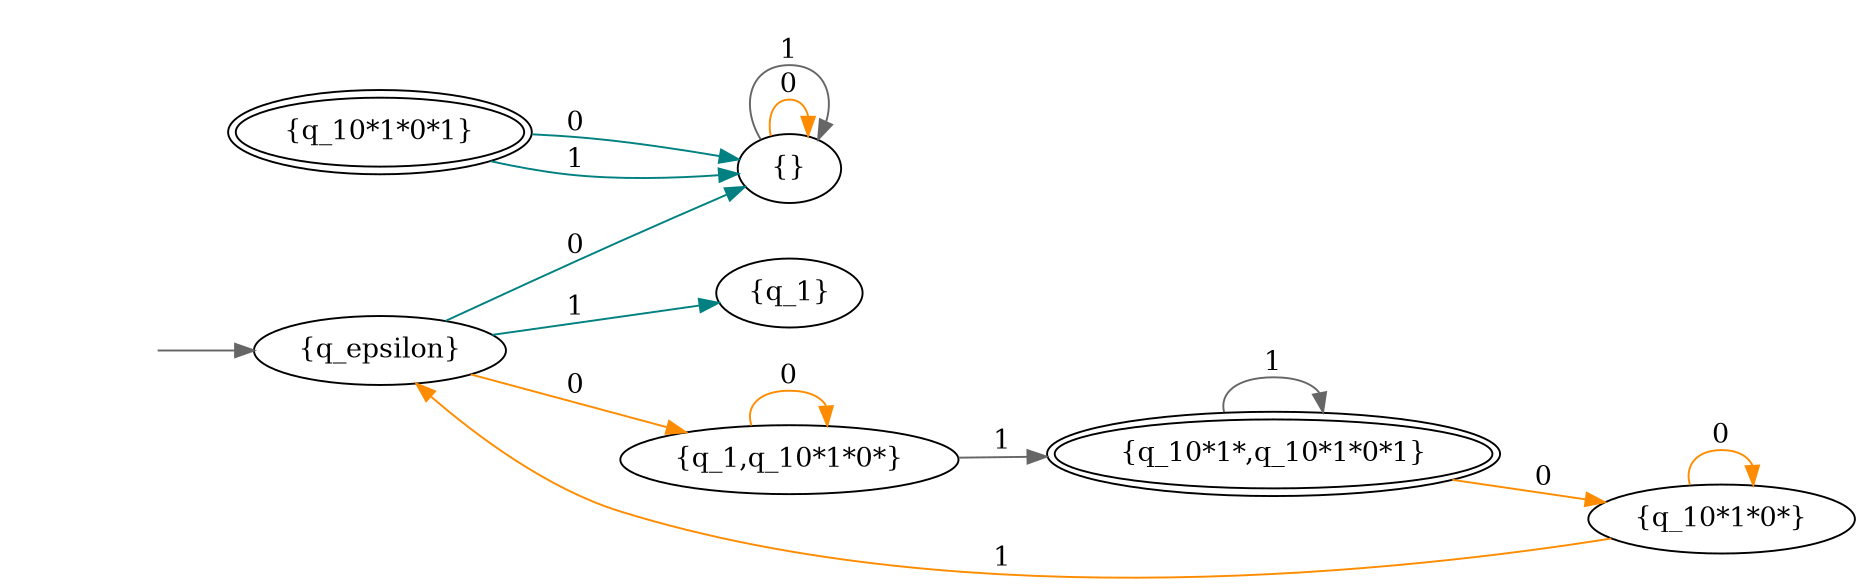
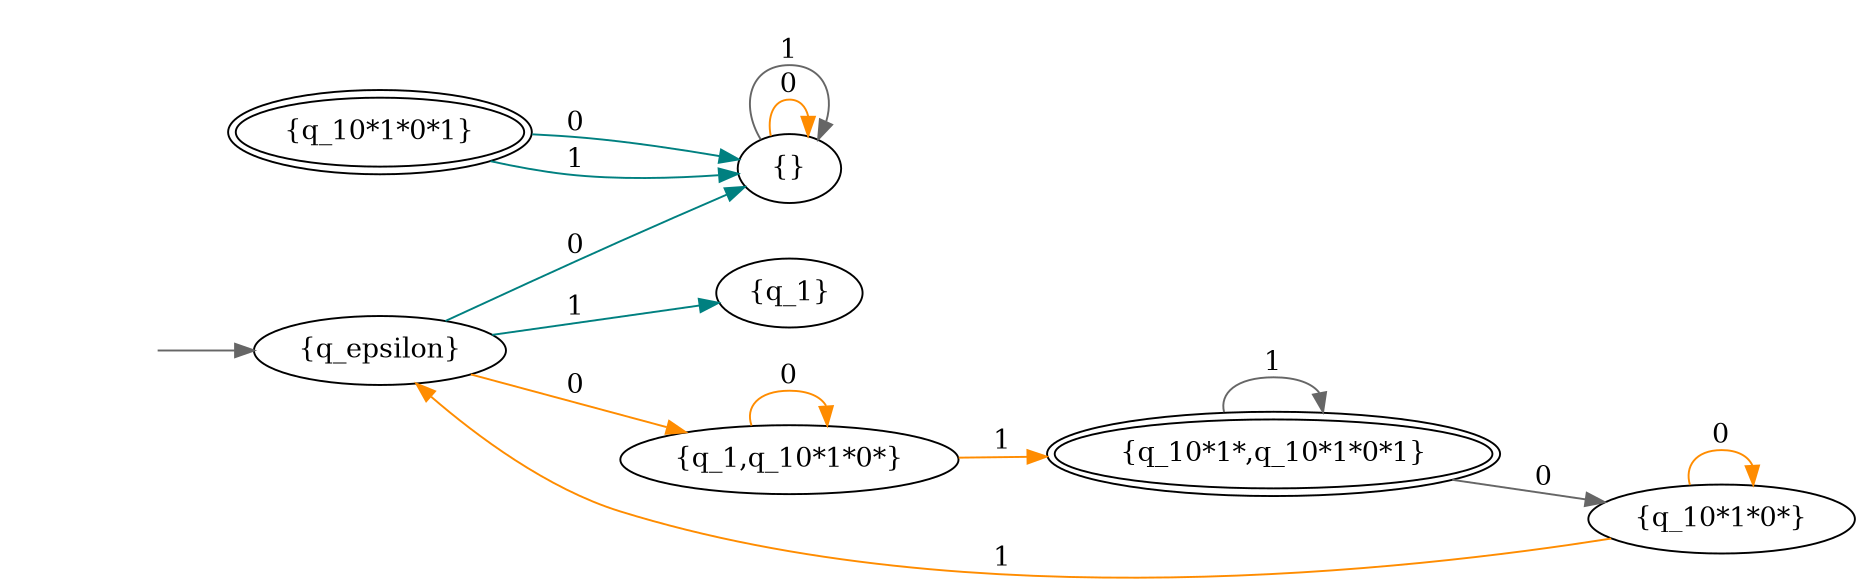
(993, 457) -> (993, 457)
(1519, 490) -> (1519, 490)
